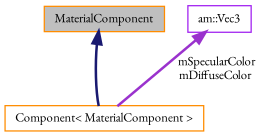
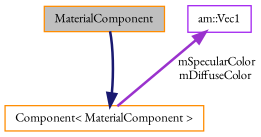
(220, 19) -> (220, 19)
(96, 75) -> (113, 62)
